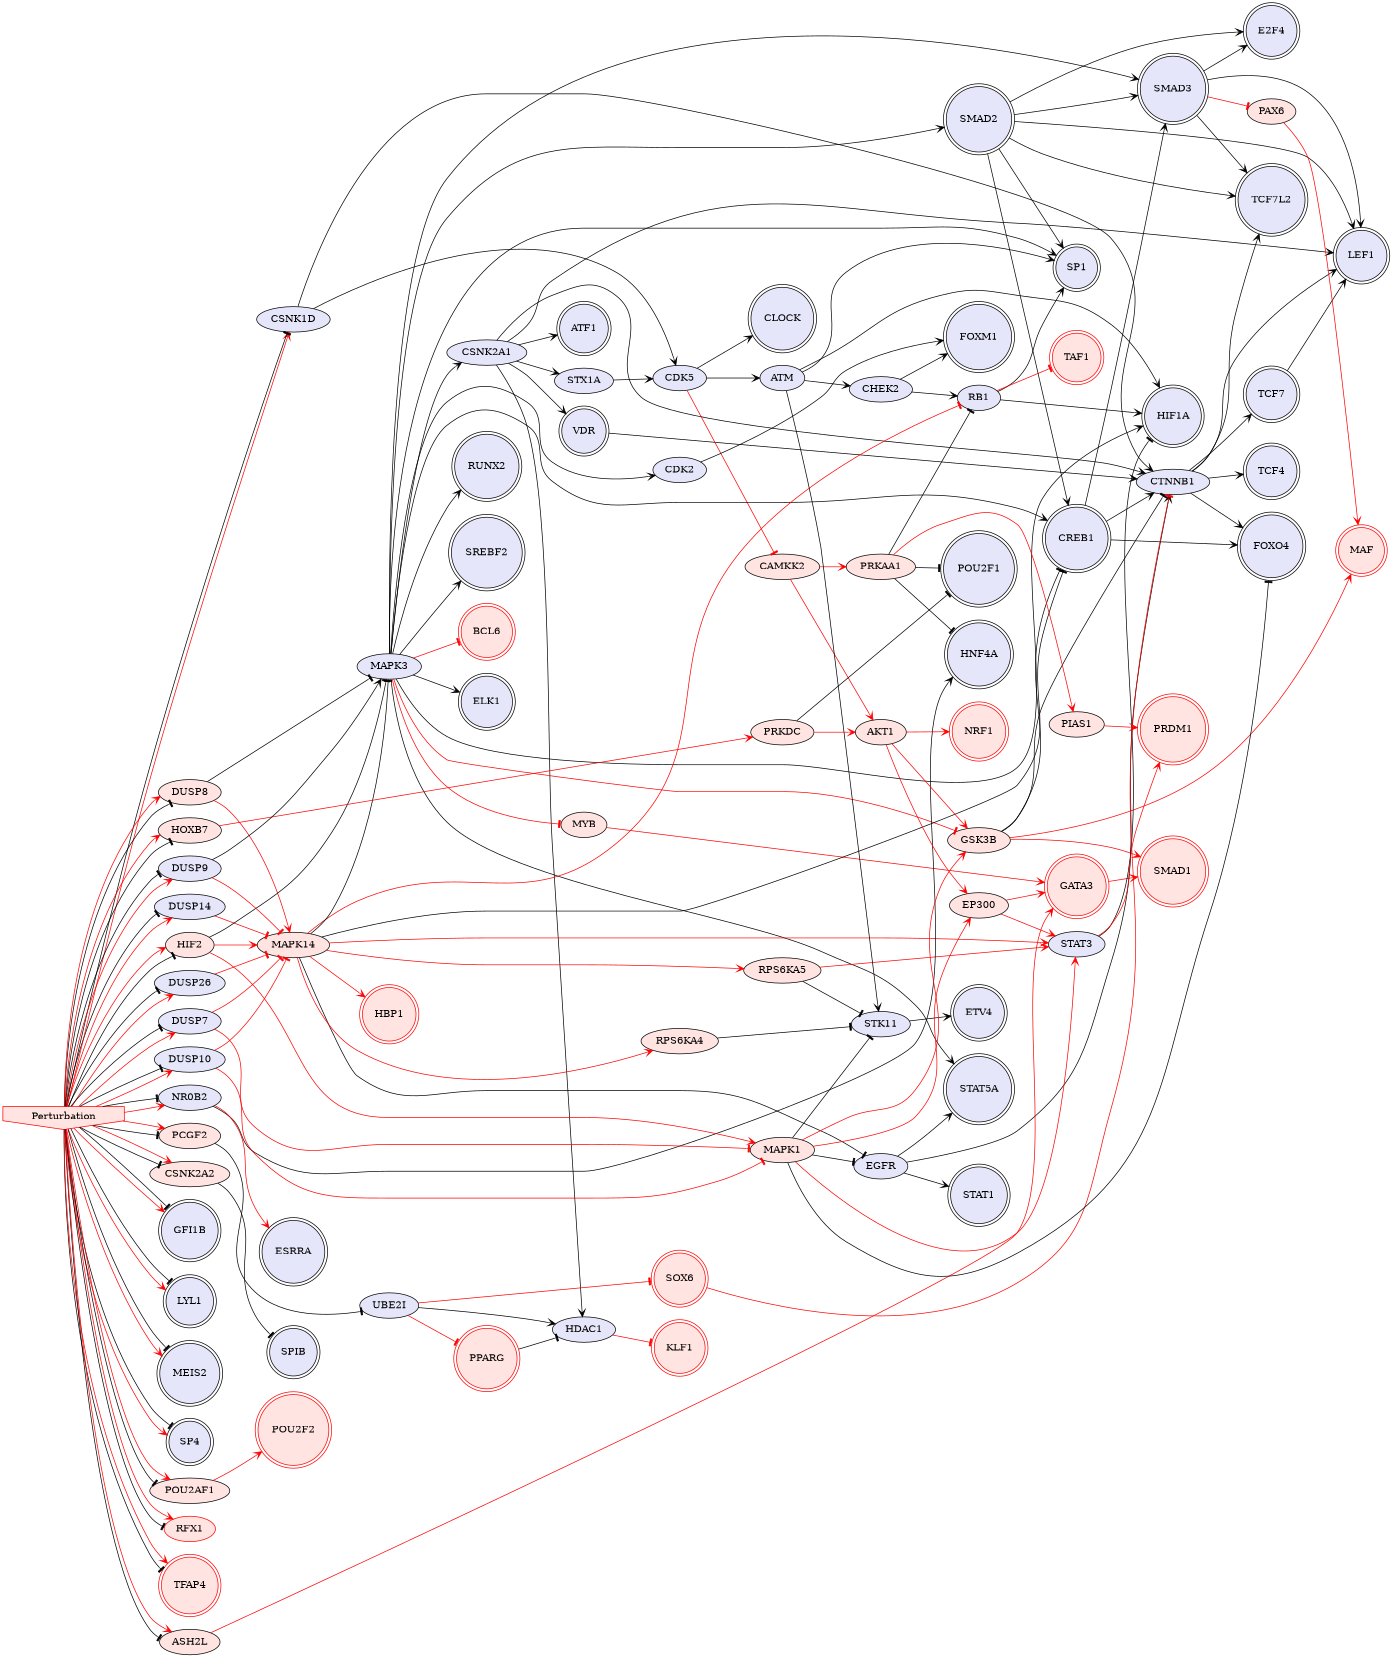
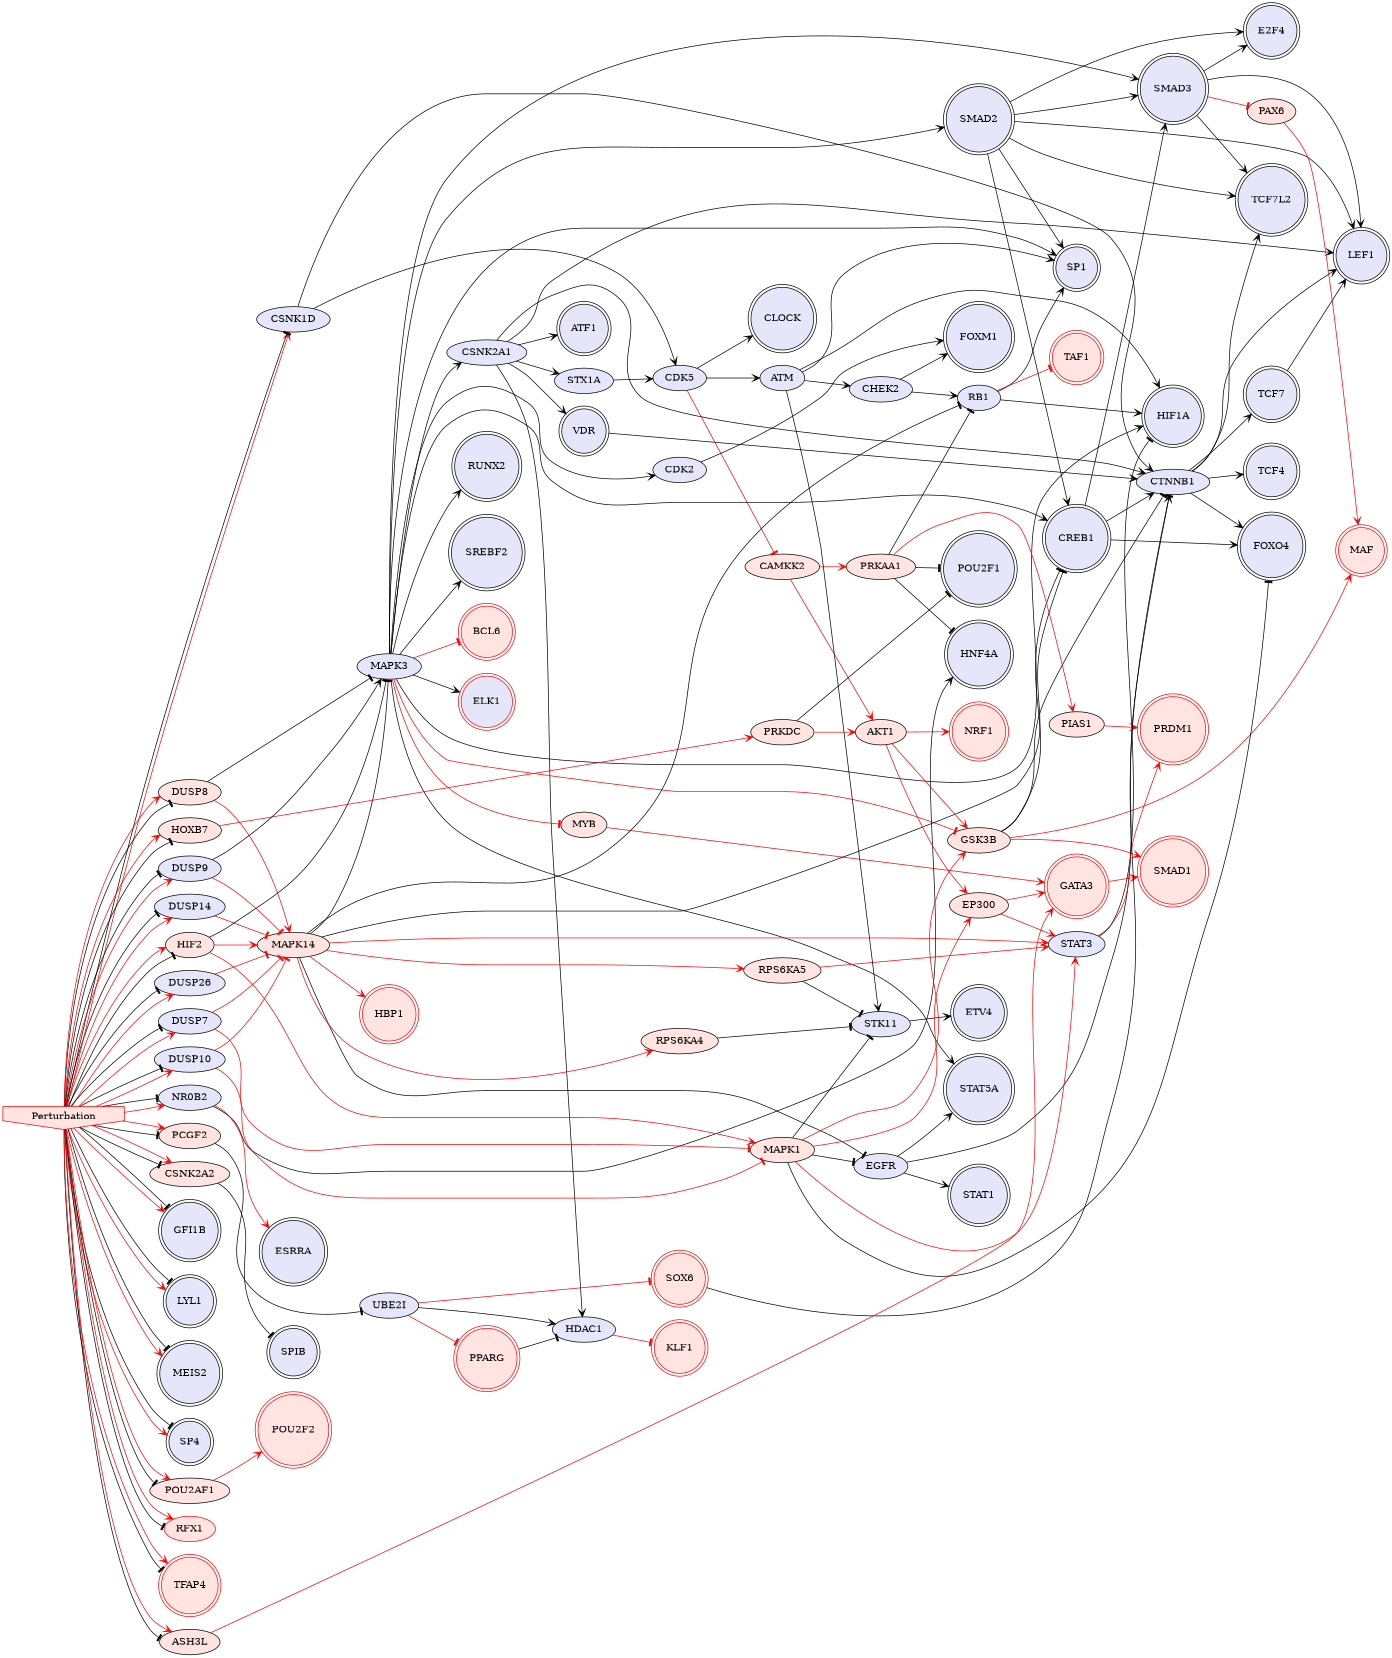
(487, 702) -> (487, 702)
(681, 735) -> (681, 735)
(1122, 1064) -> (1122, 1064)
(190, 1642) -> (190, 1642)
